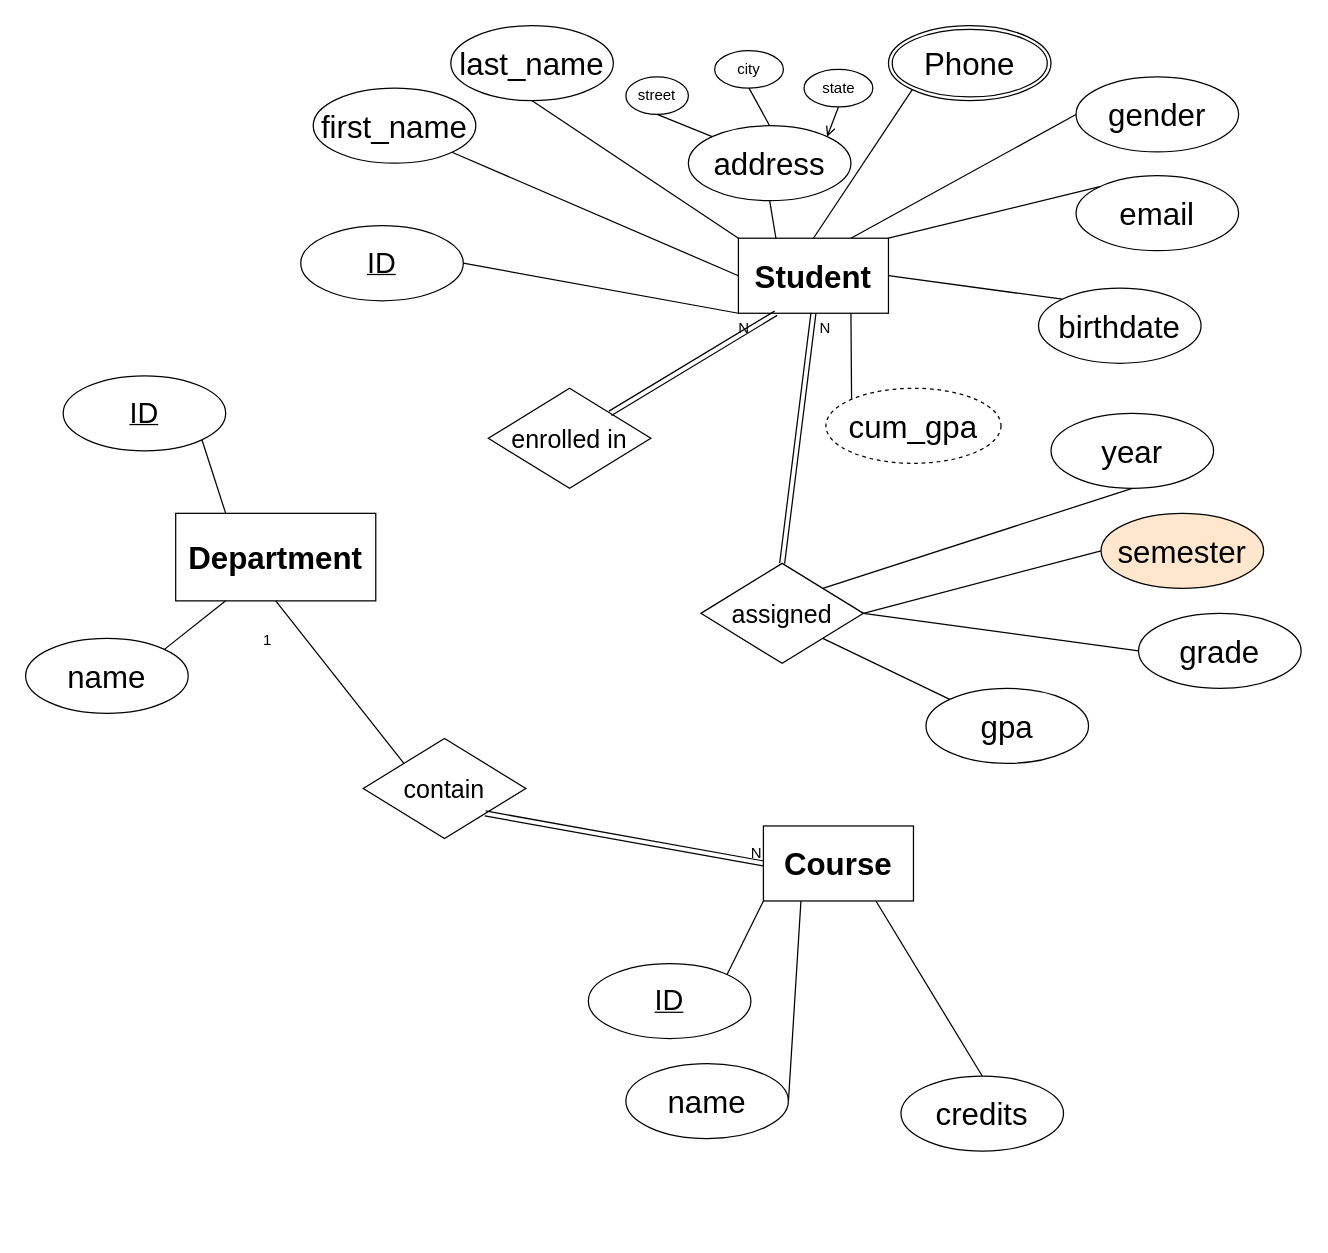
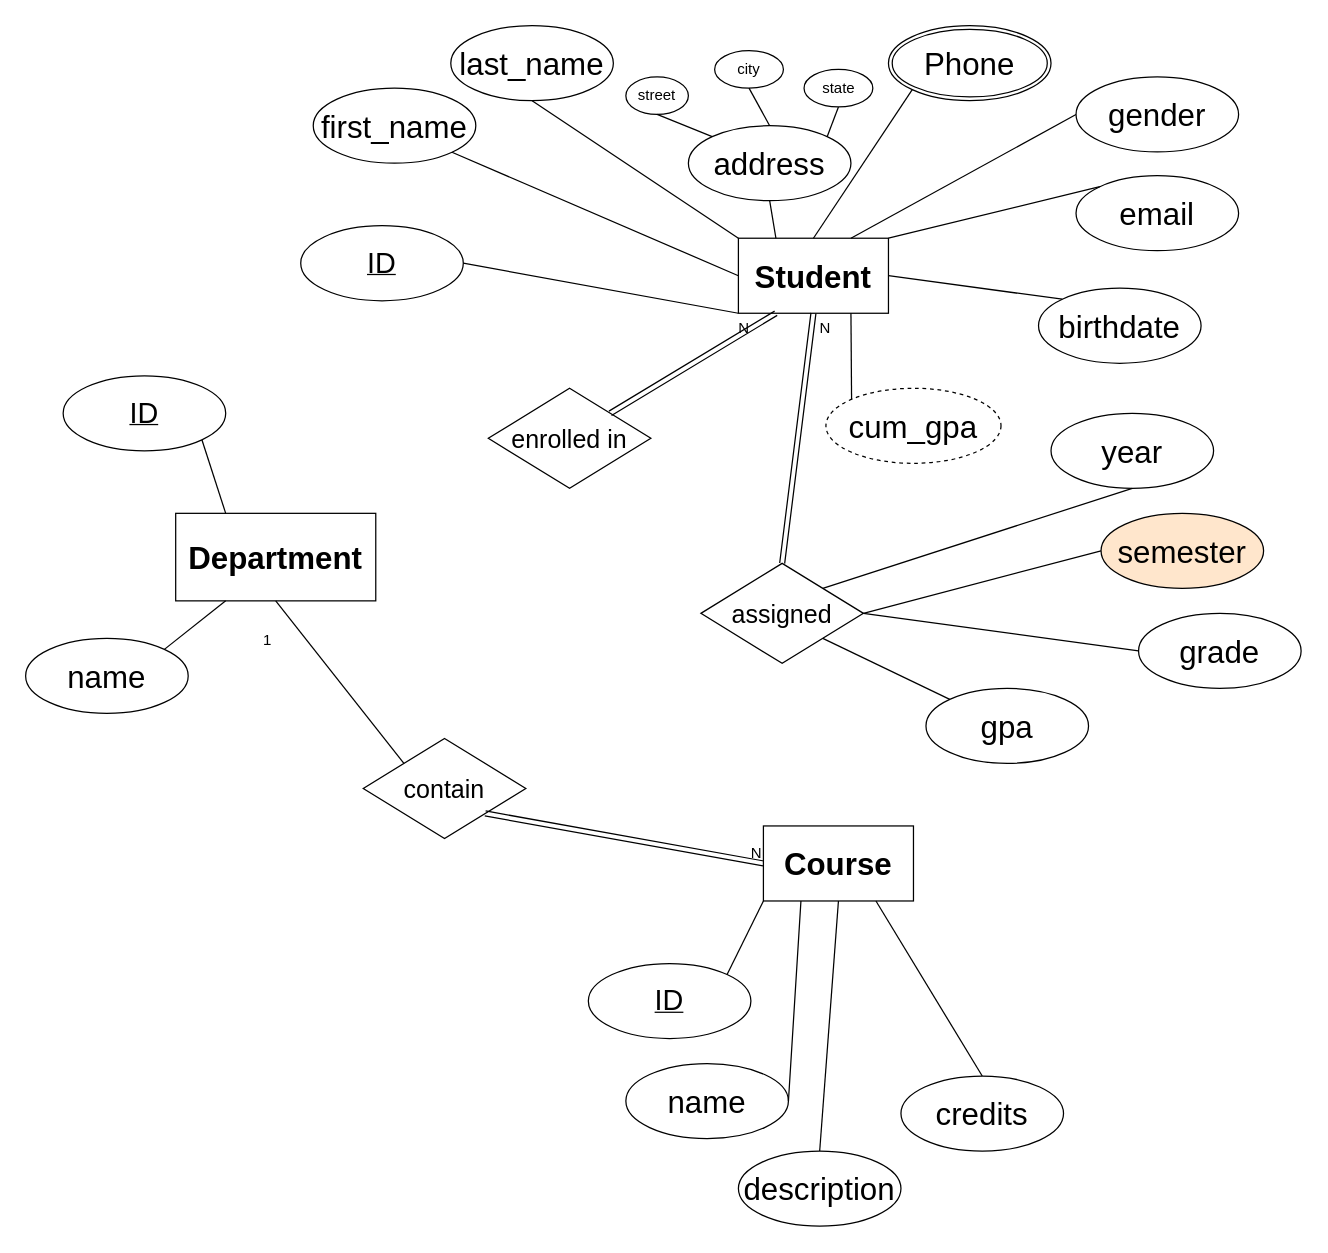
(829, 130) -> (829, 132)
none -> (829, 1026)
none -> (819, 1188)
